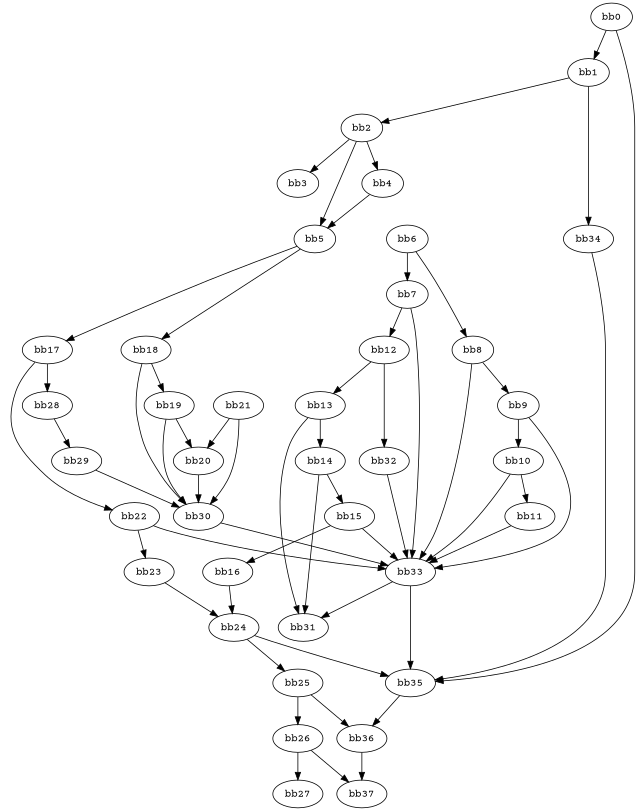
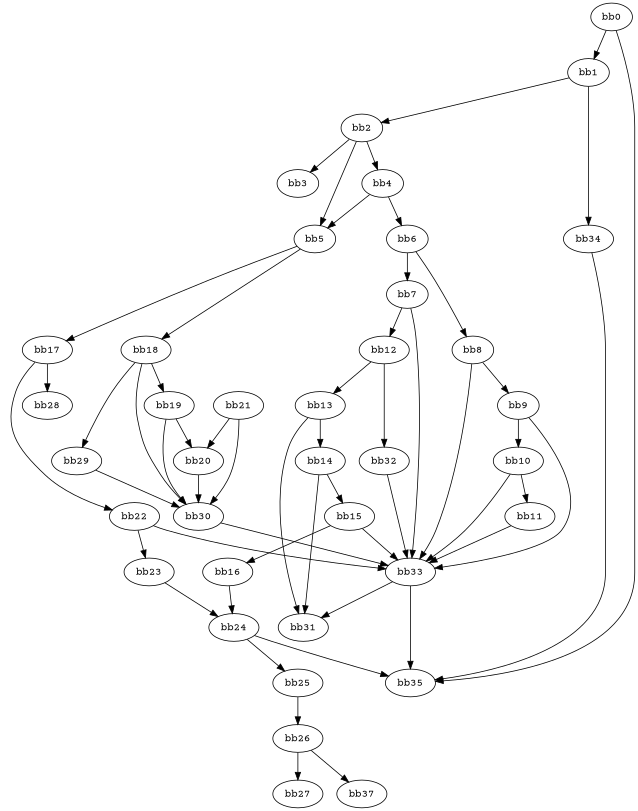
none -> (393, 208)
(60, 430) -> (107, 399)
(362, 738) -> none
